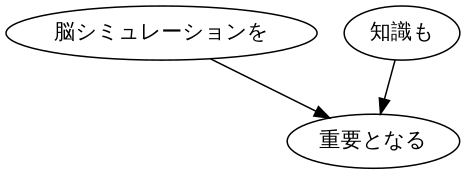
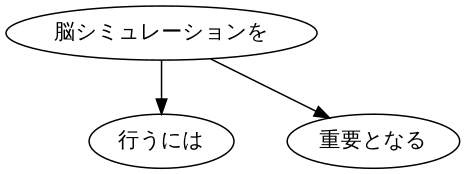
(402, 33) -> none
none -> (162, 141)
